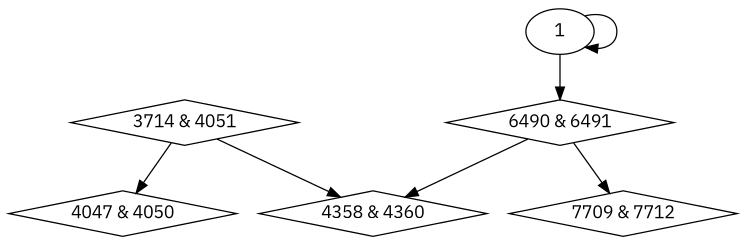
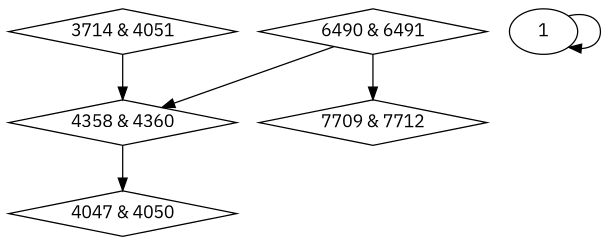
(560, 71) -> none
(157, 163) -> (123, 162)
